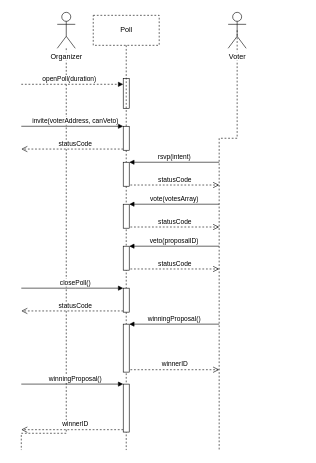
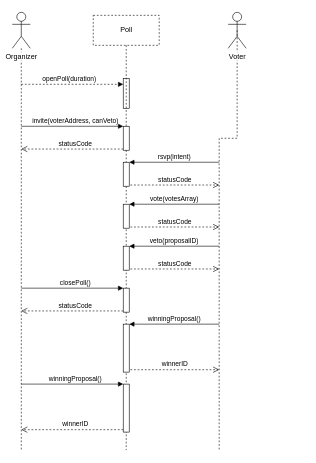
(66, 30) -> (21, 30)
